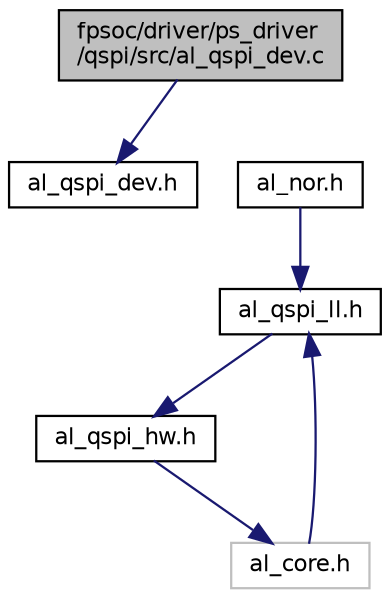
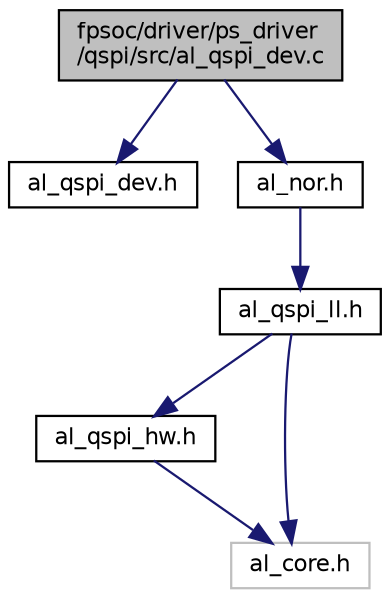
none -> (248, 112)
(316, 450) -> (285, 427)
